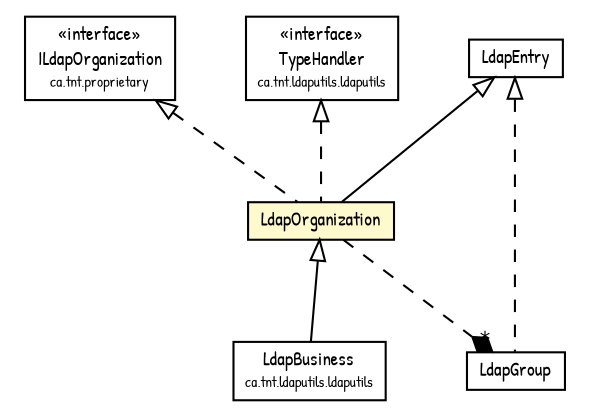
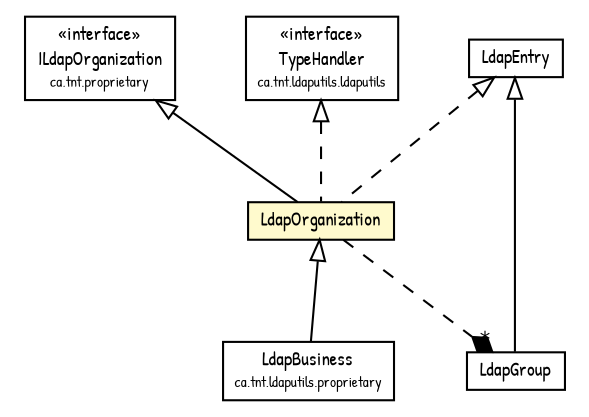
(410, 146) -> (410, 146)
(235, 157) -> (235, 157)
(515, 226) -> (515, 226)
(310, 383) -> (309, 383)
